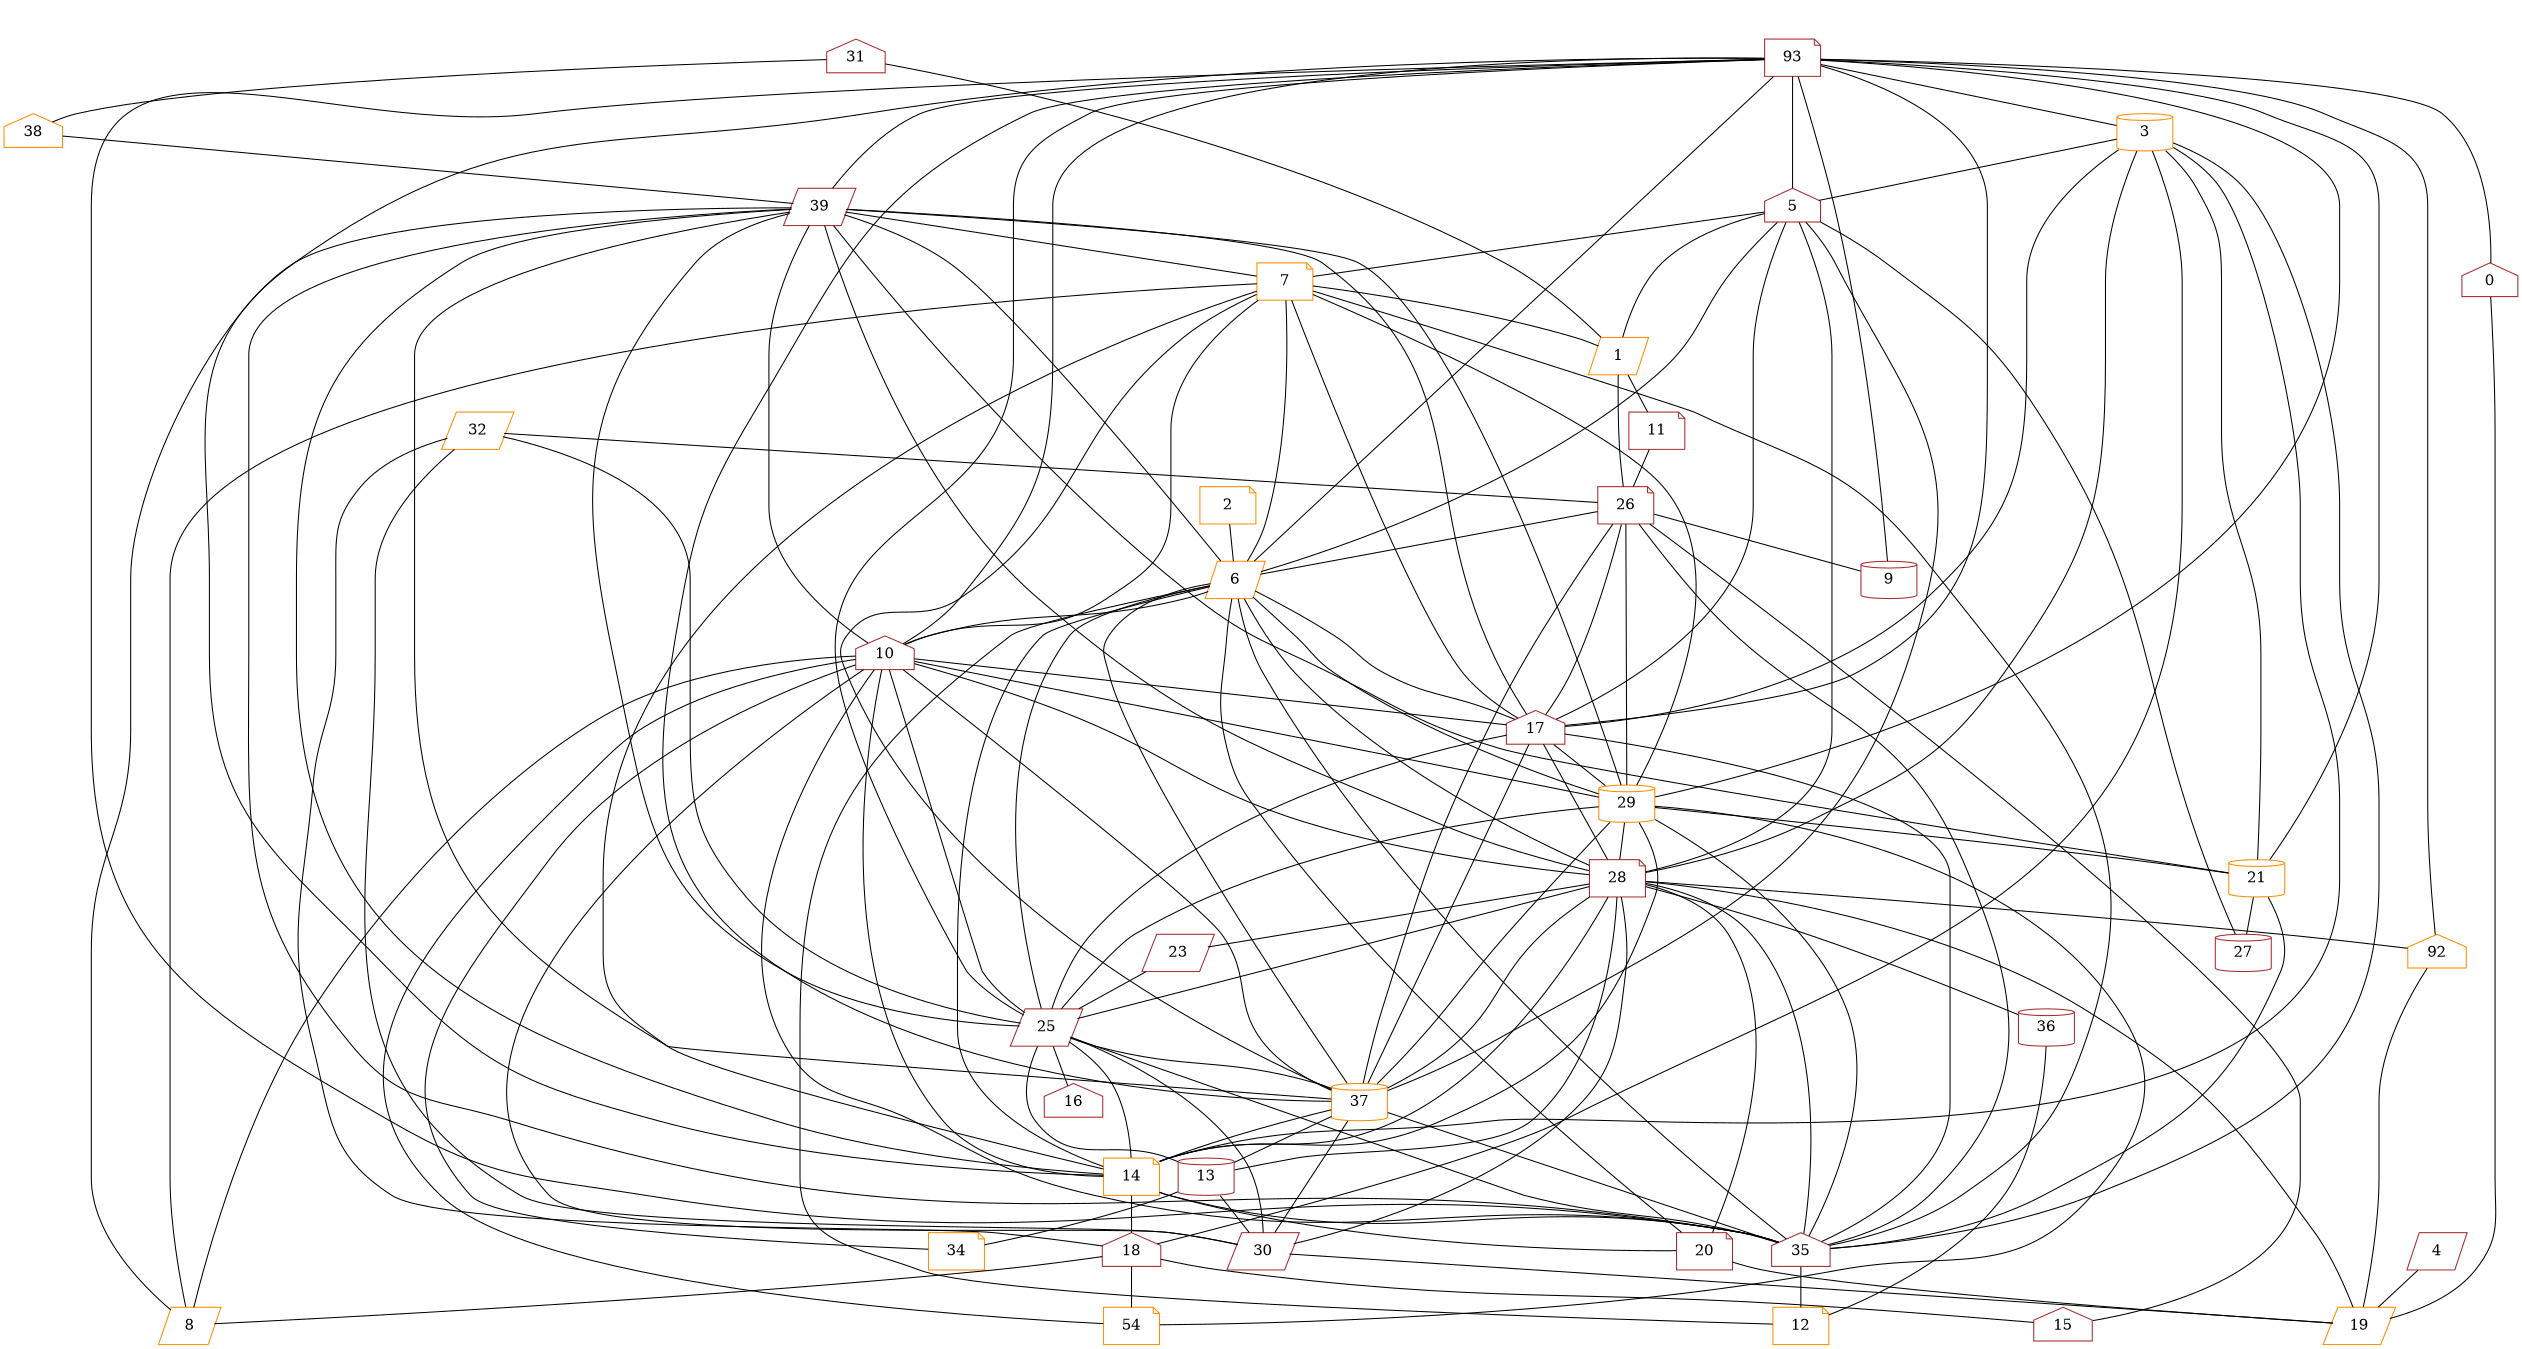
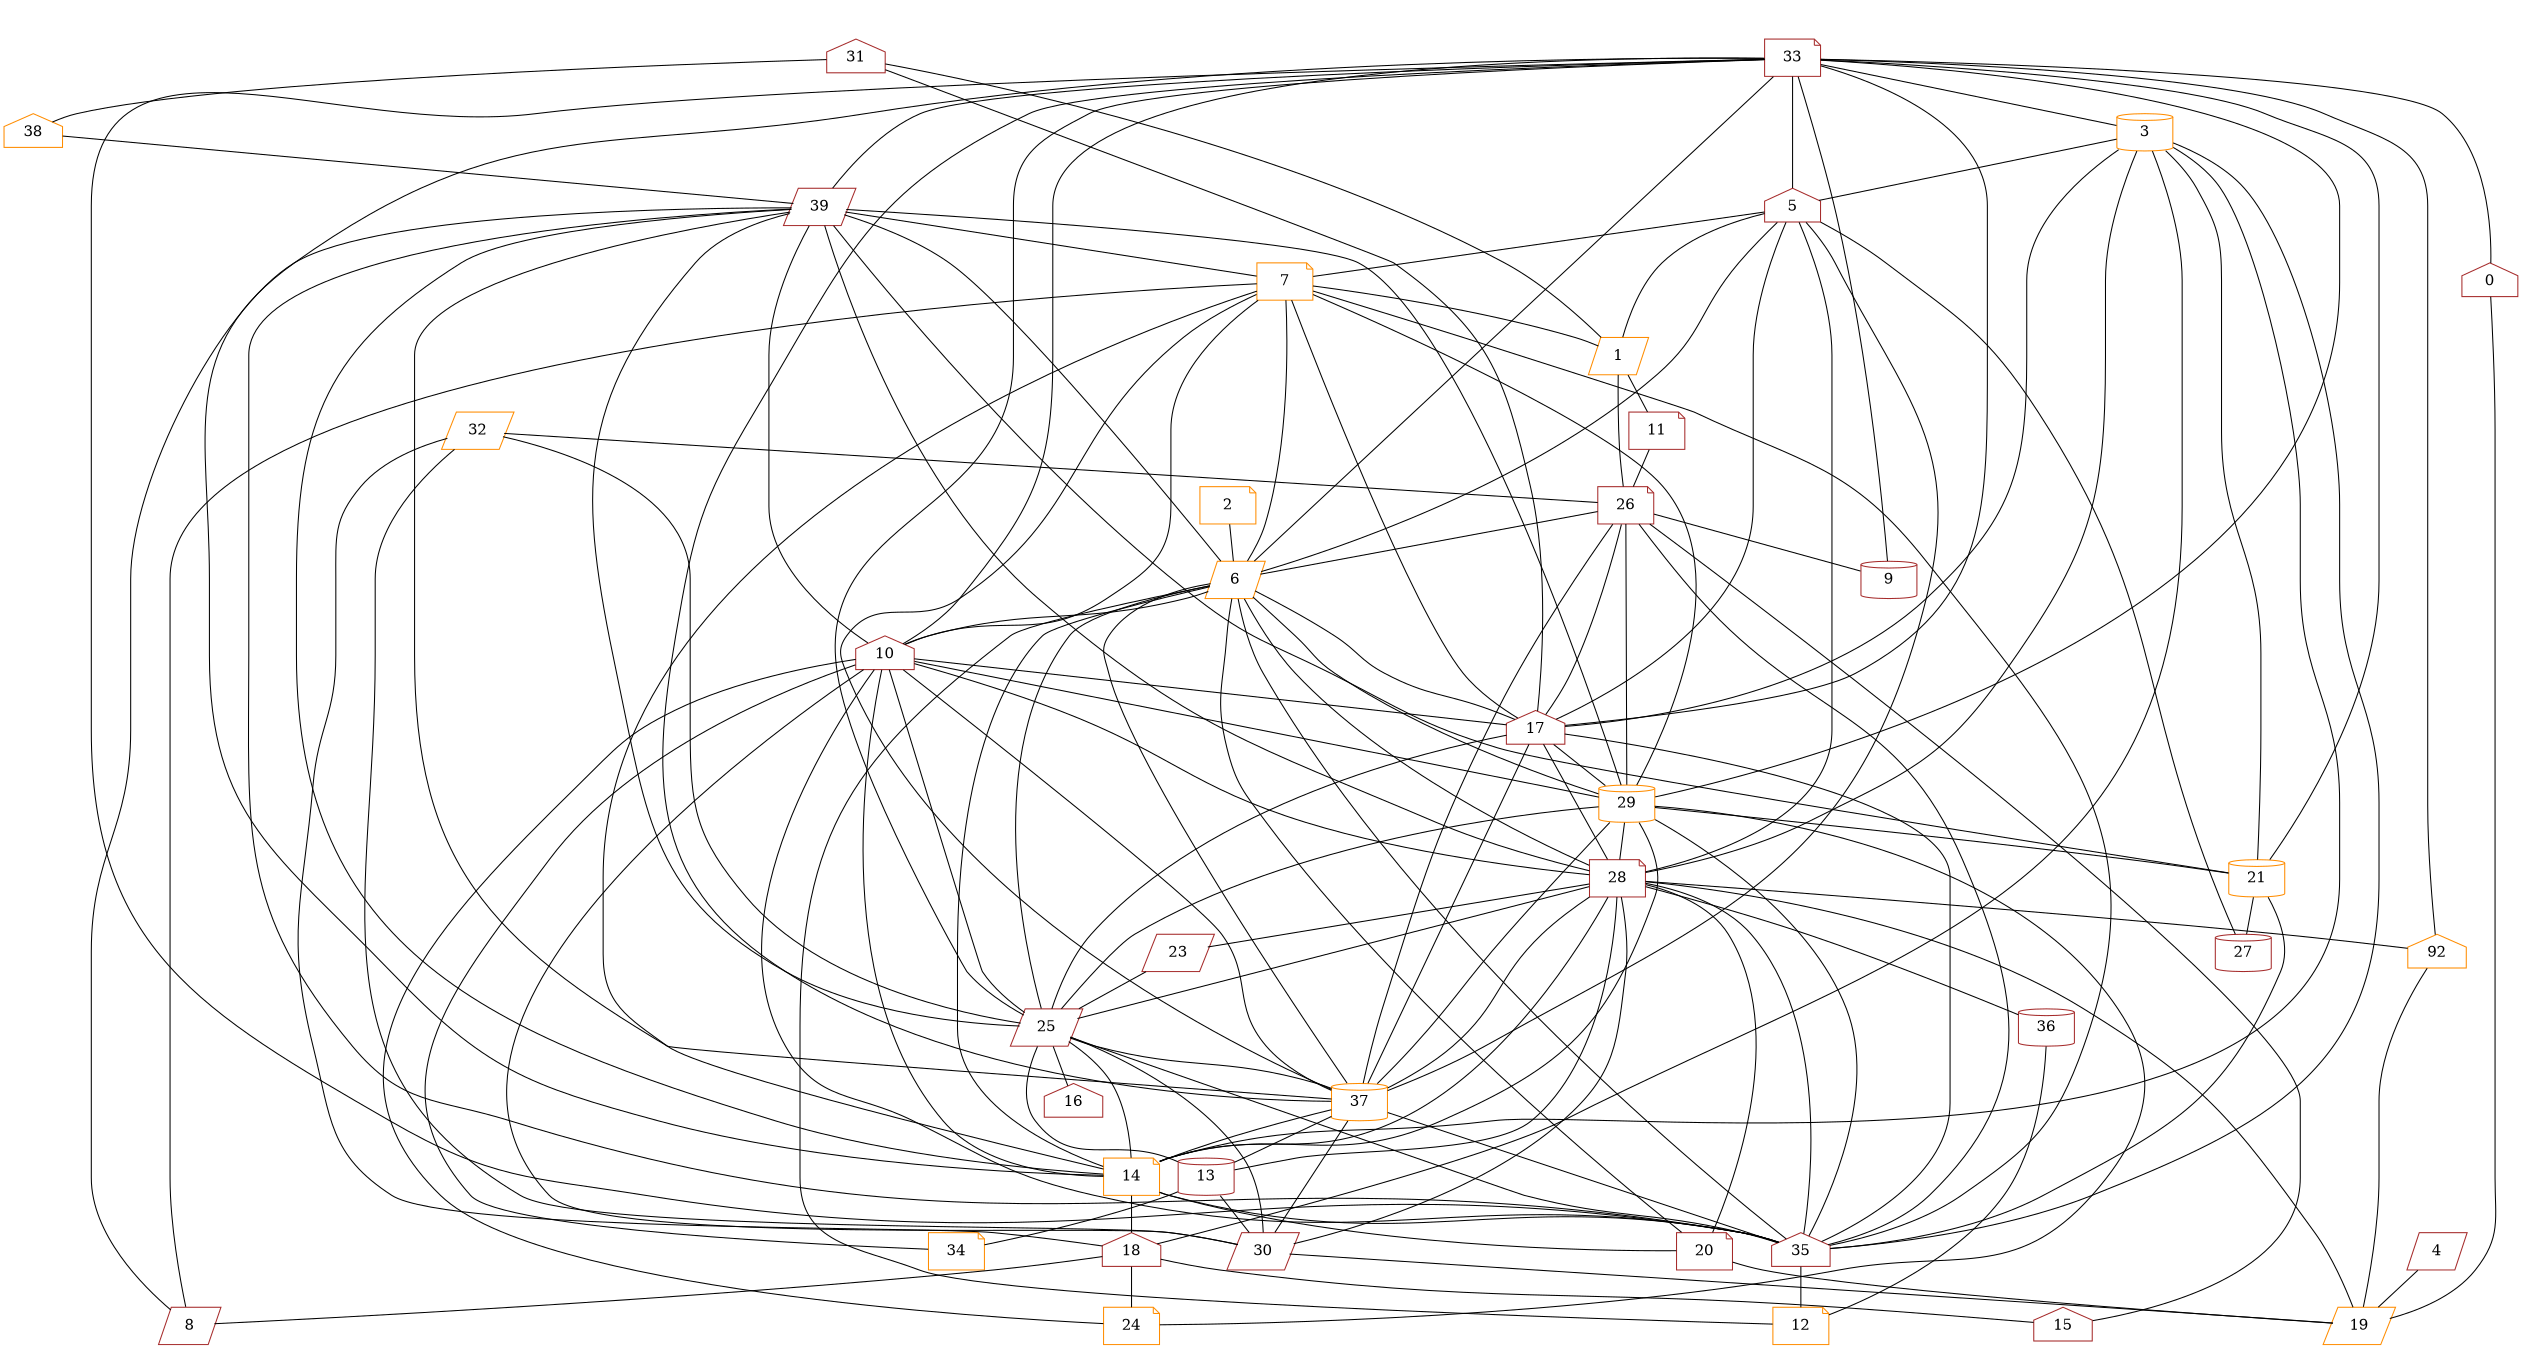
(1793, 58) -> (1793, 58)
(1312, 259) -> (1372, 254)
(422, 869) -> none
(190, 1326) -> (190, 1326)
(1132, 1326) -> (1132, 1326)
